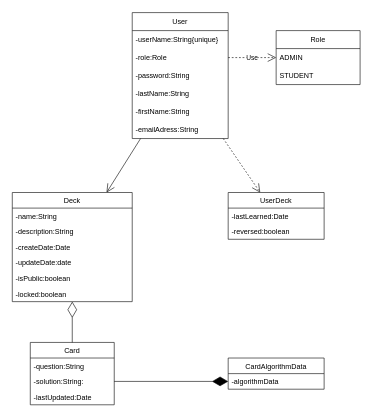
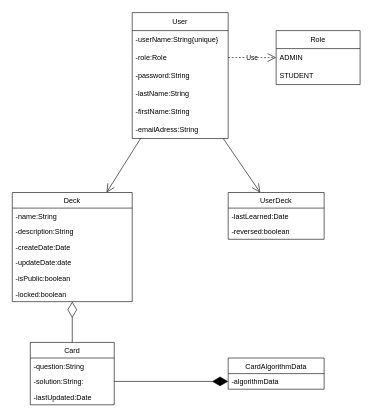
(241, 165) -> (241, 165)
